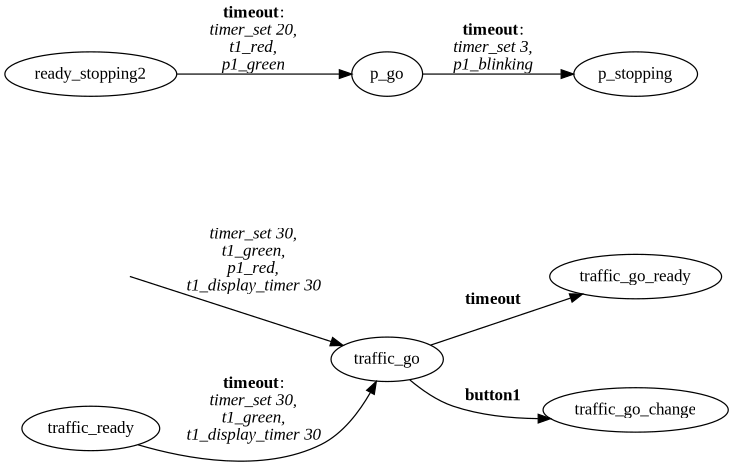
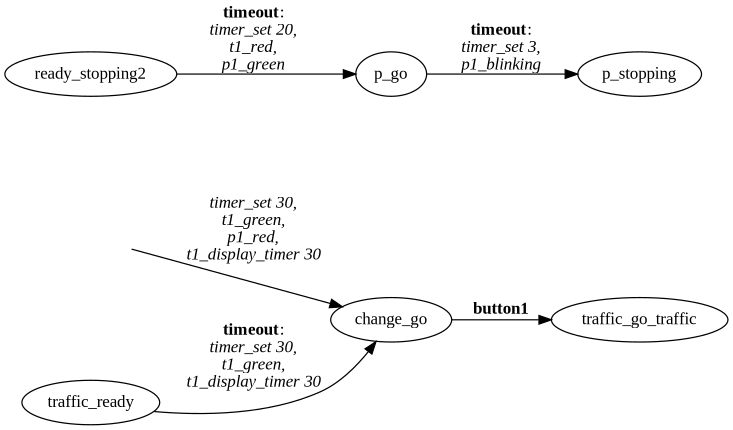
(636, 277) -> none
(387, 359) -> (391, 320)
(636, 410) -> (640, 320)
